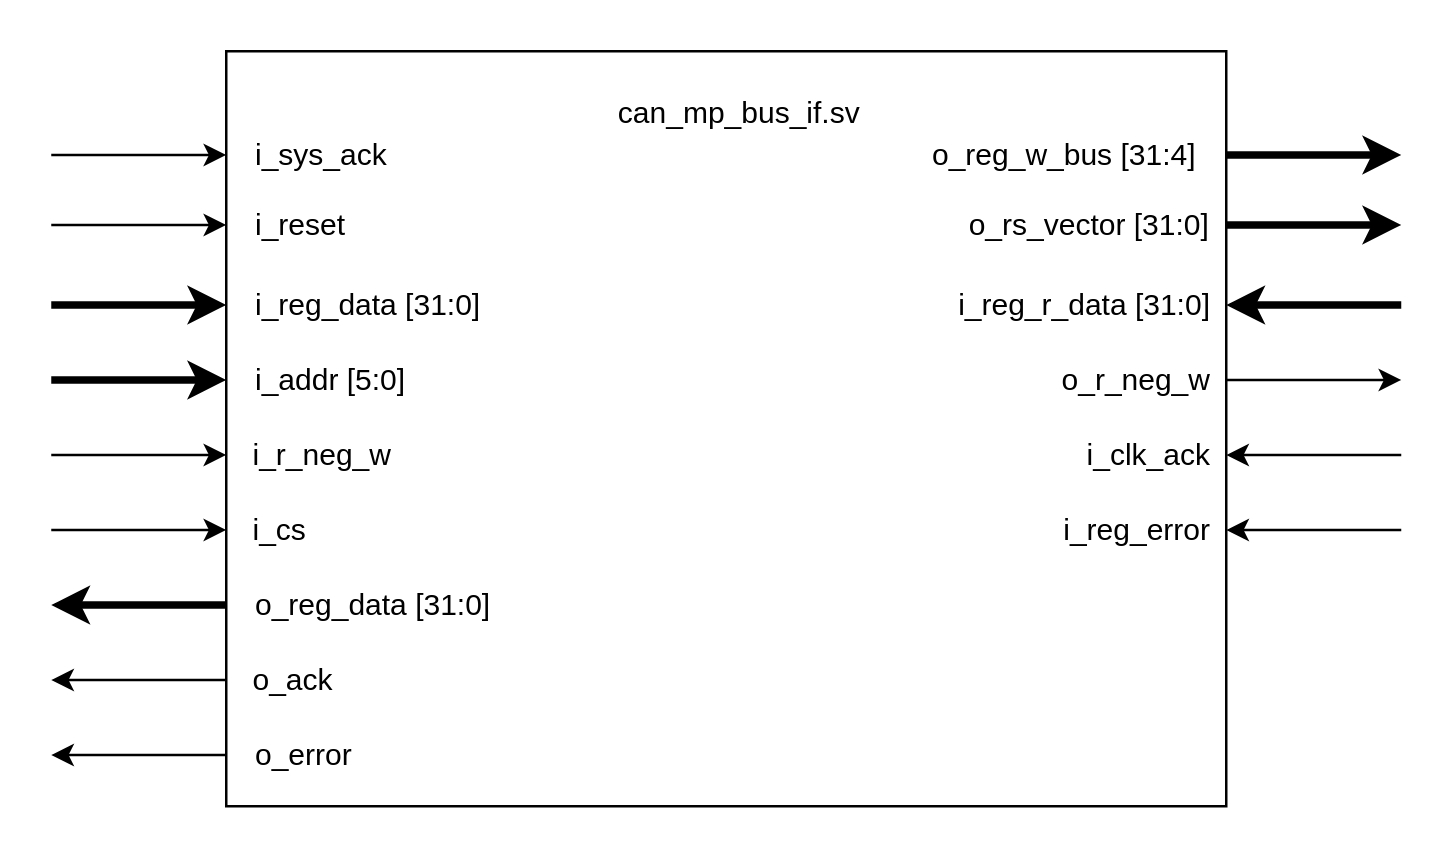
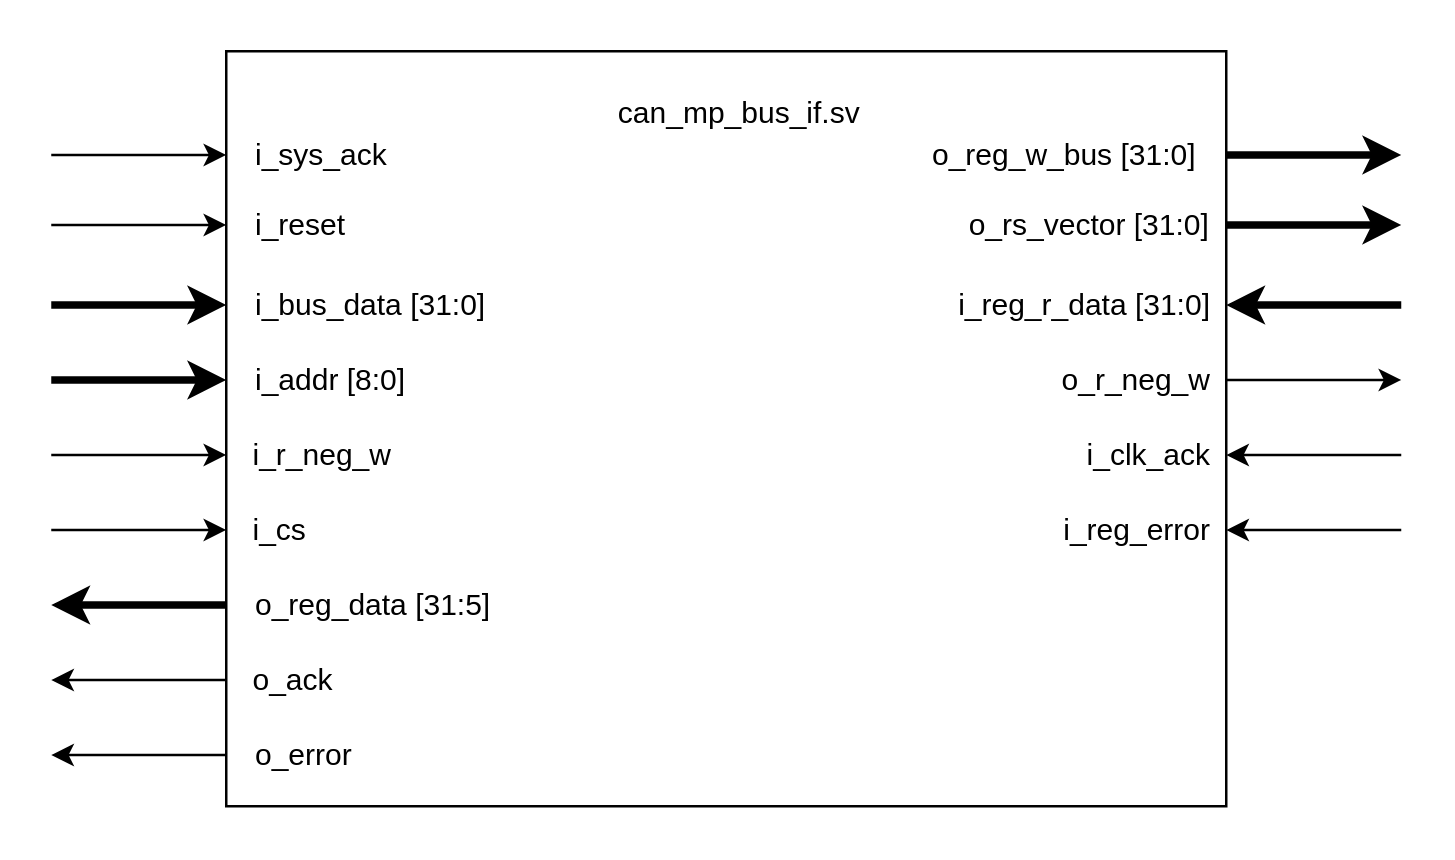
(1065, 156) -> (1065, 156)
(387, 306) -> (387, 306)
(345, 381) -> (345, 381)
(391, 606) -> (391, 606)
